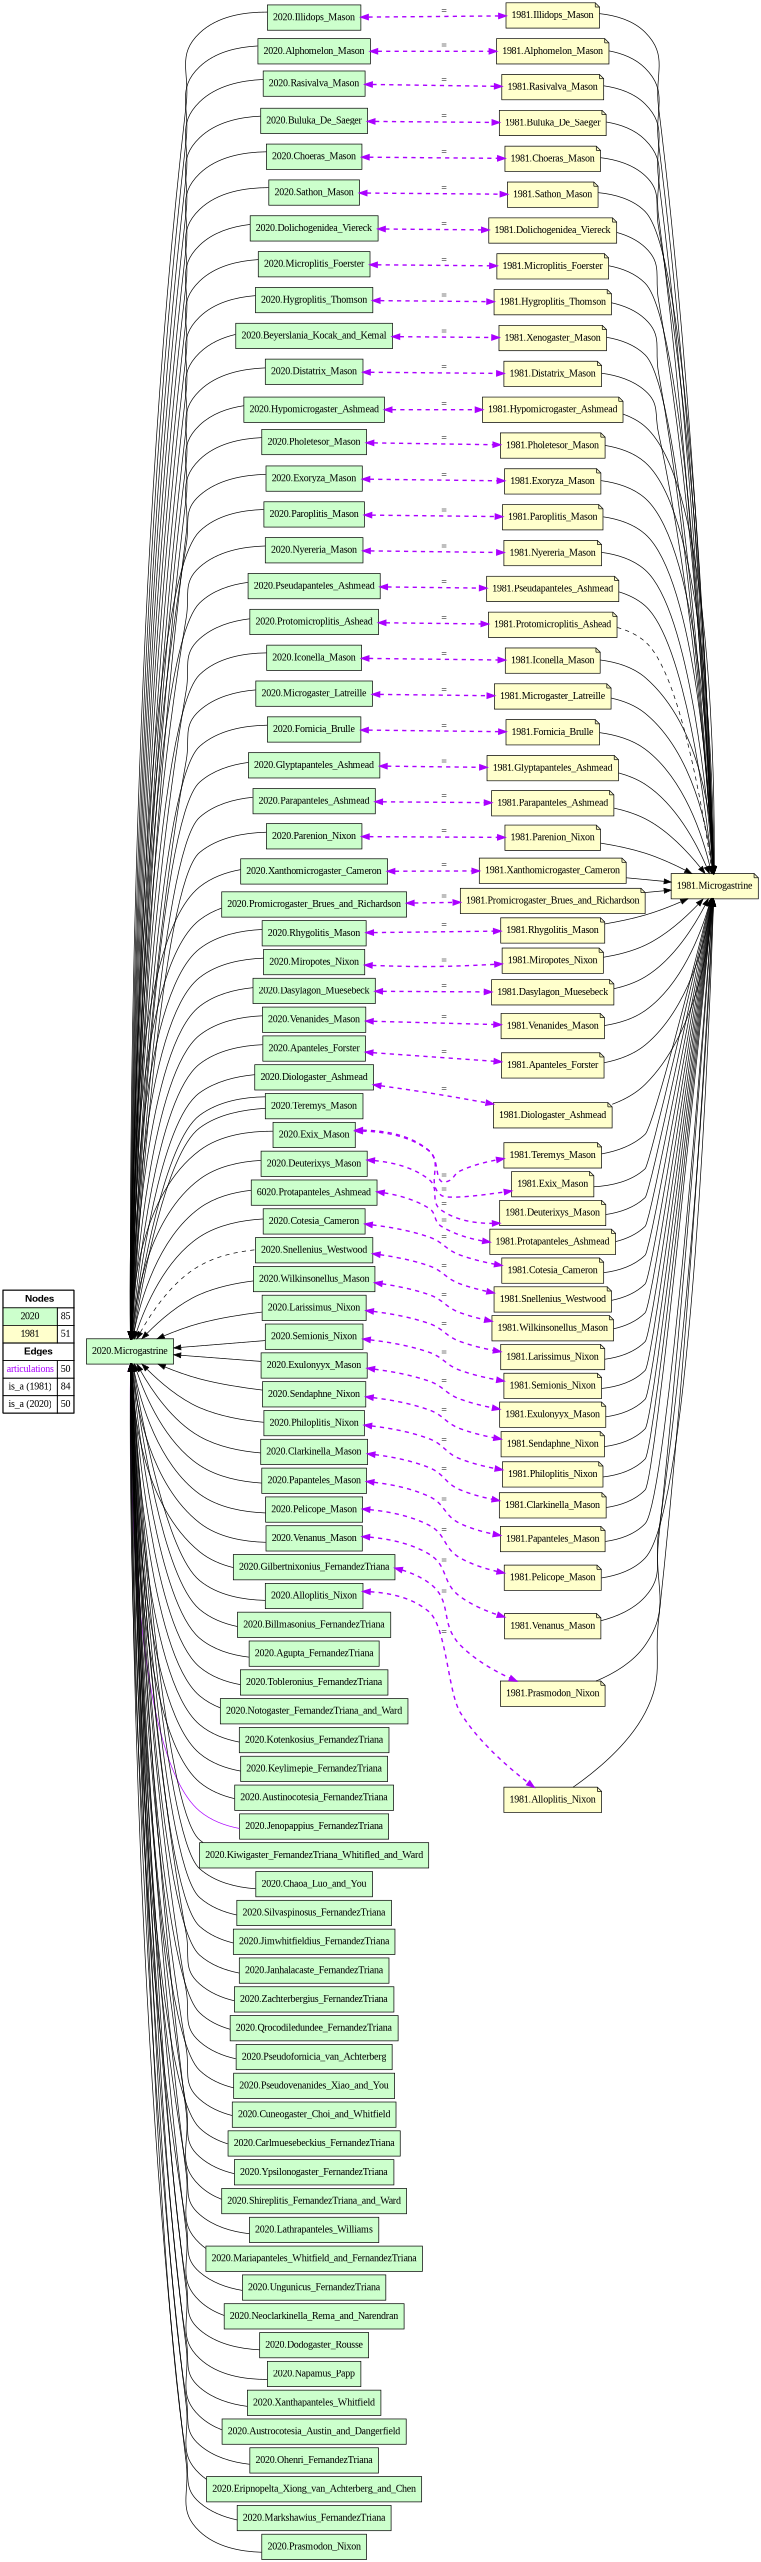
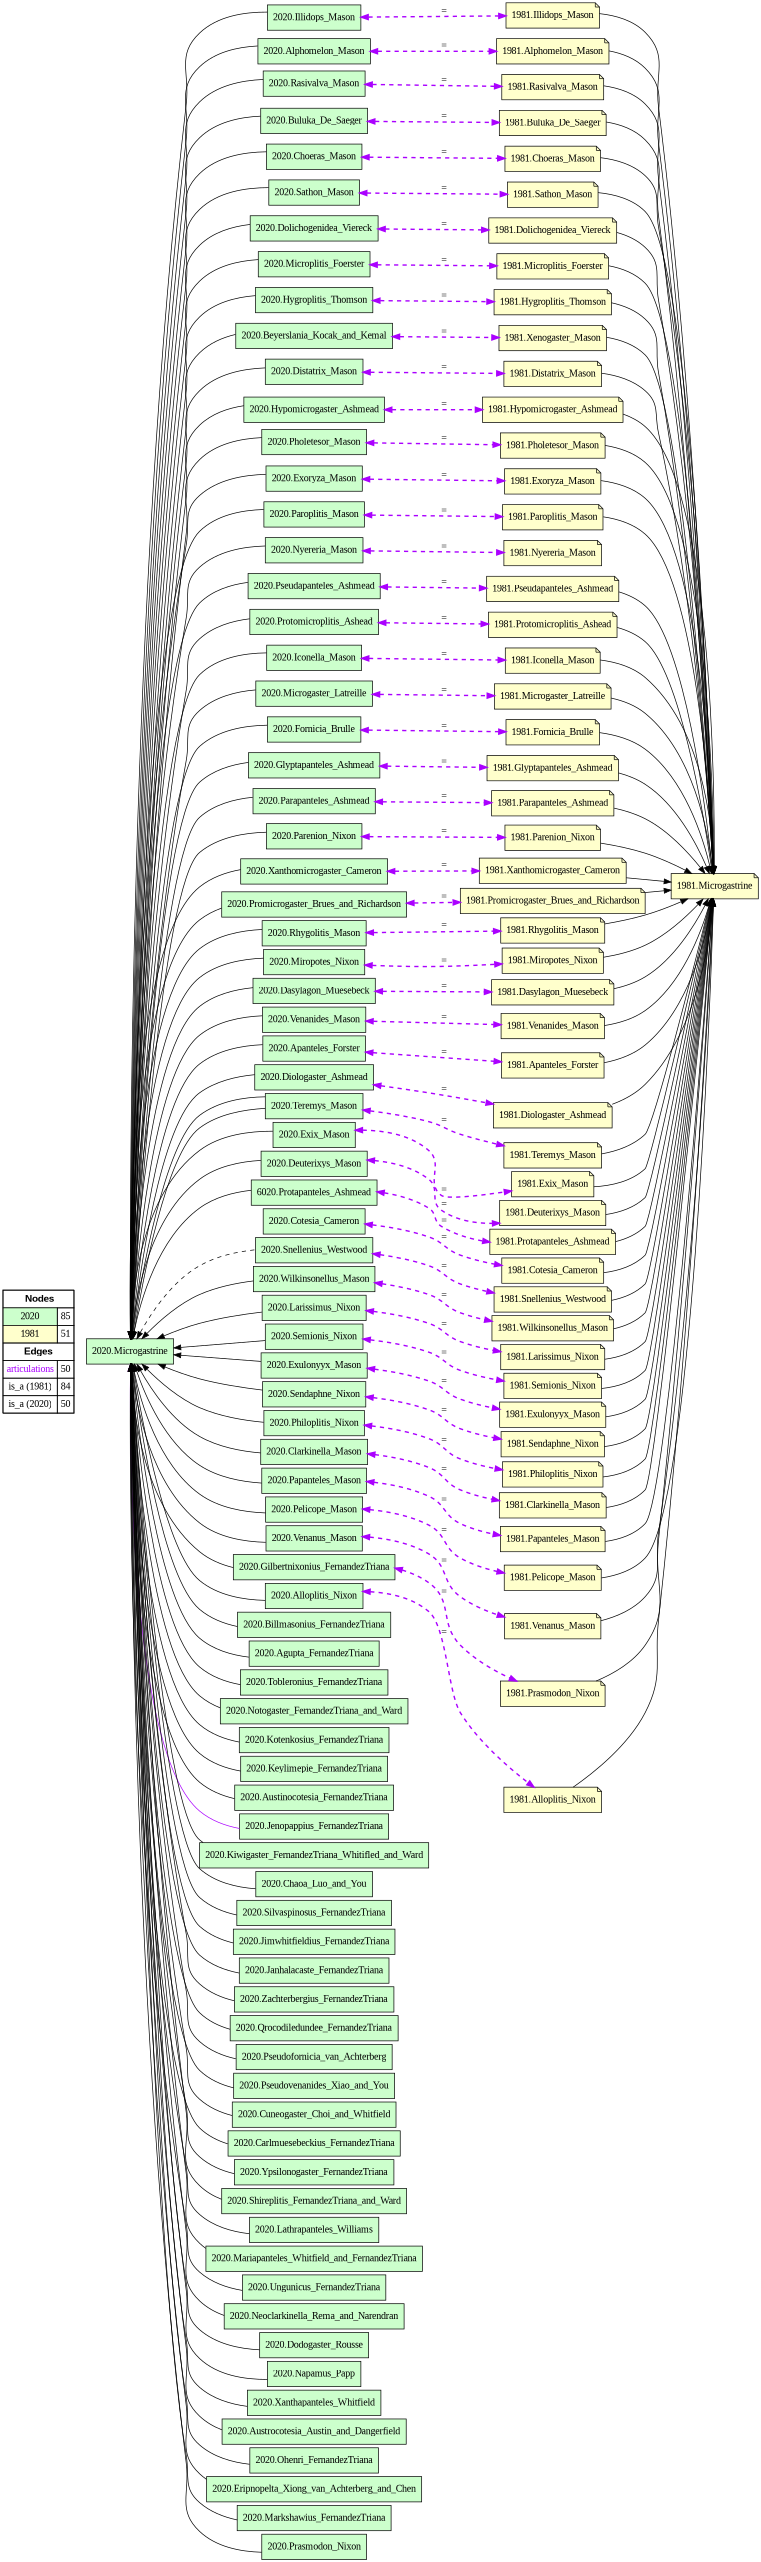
(690, 690) -> none
(678, 709) -> (678, 709)
(439, 1177) -> (435, 1123)
(181, 1253) -> none
